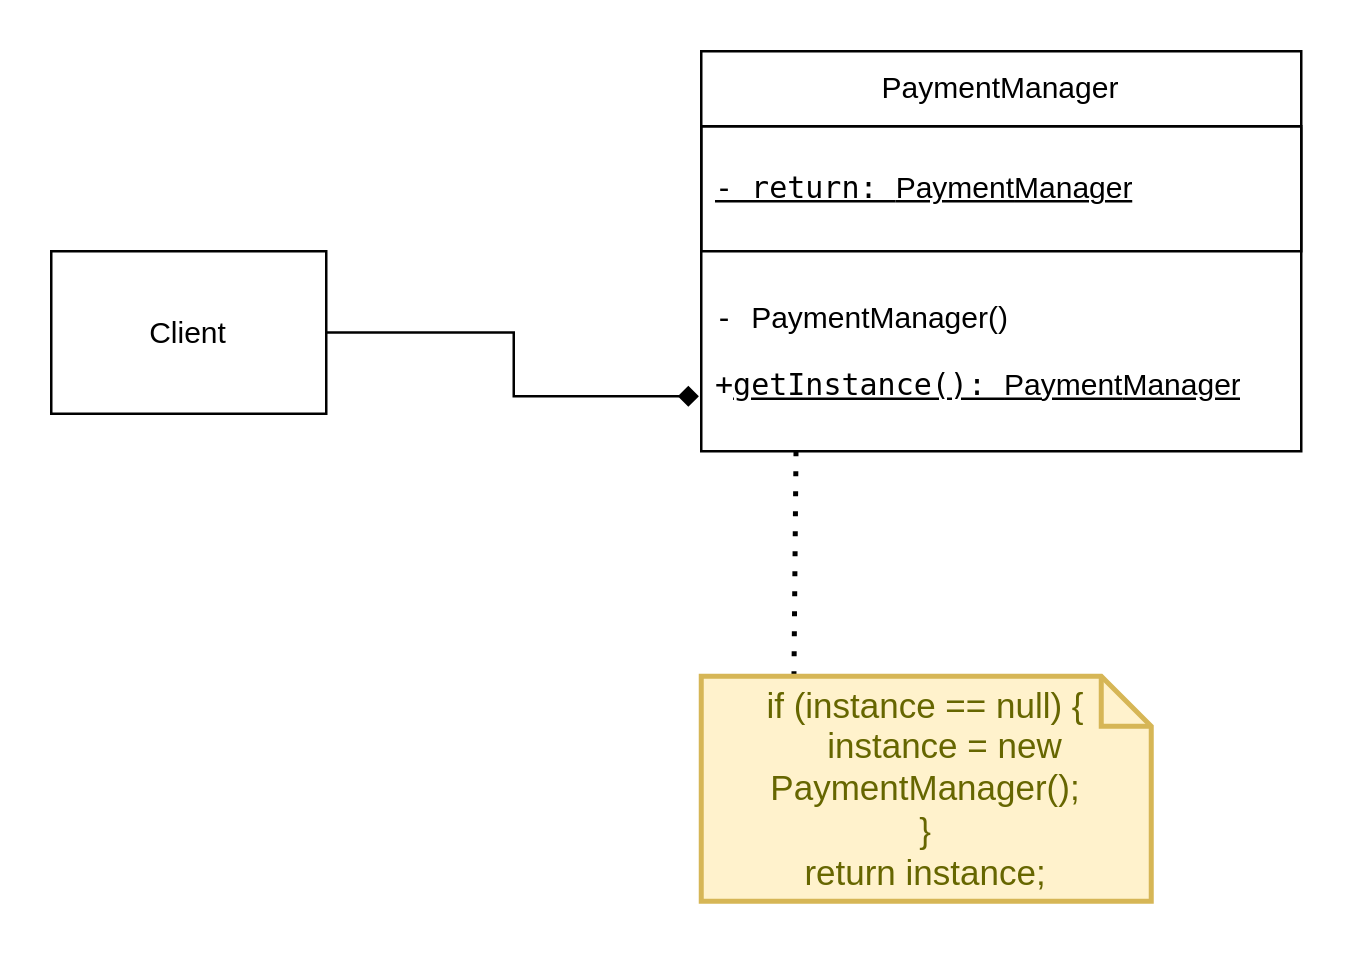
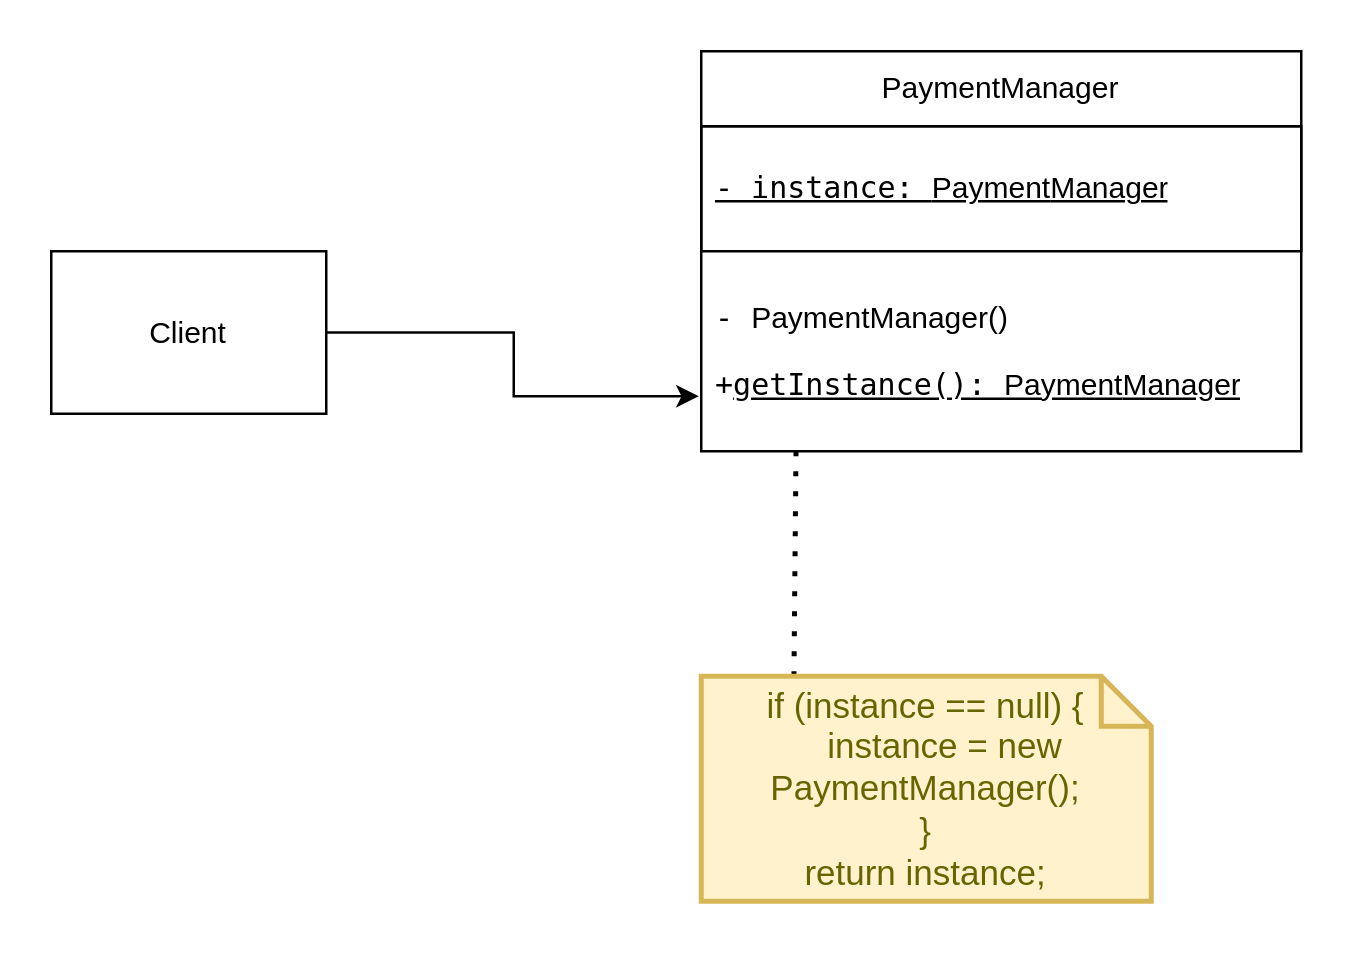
(910, 189) -> (923, 189)
(678, 396) -> (679, 396)
